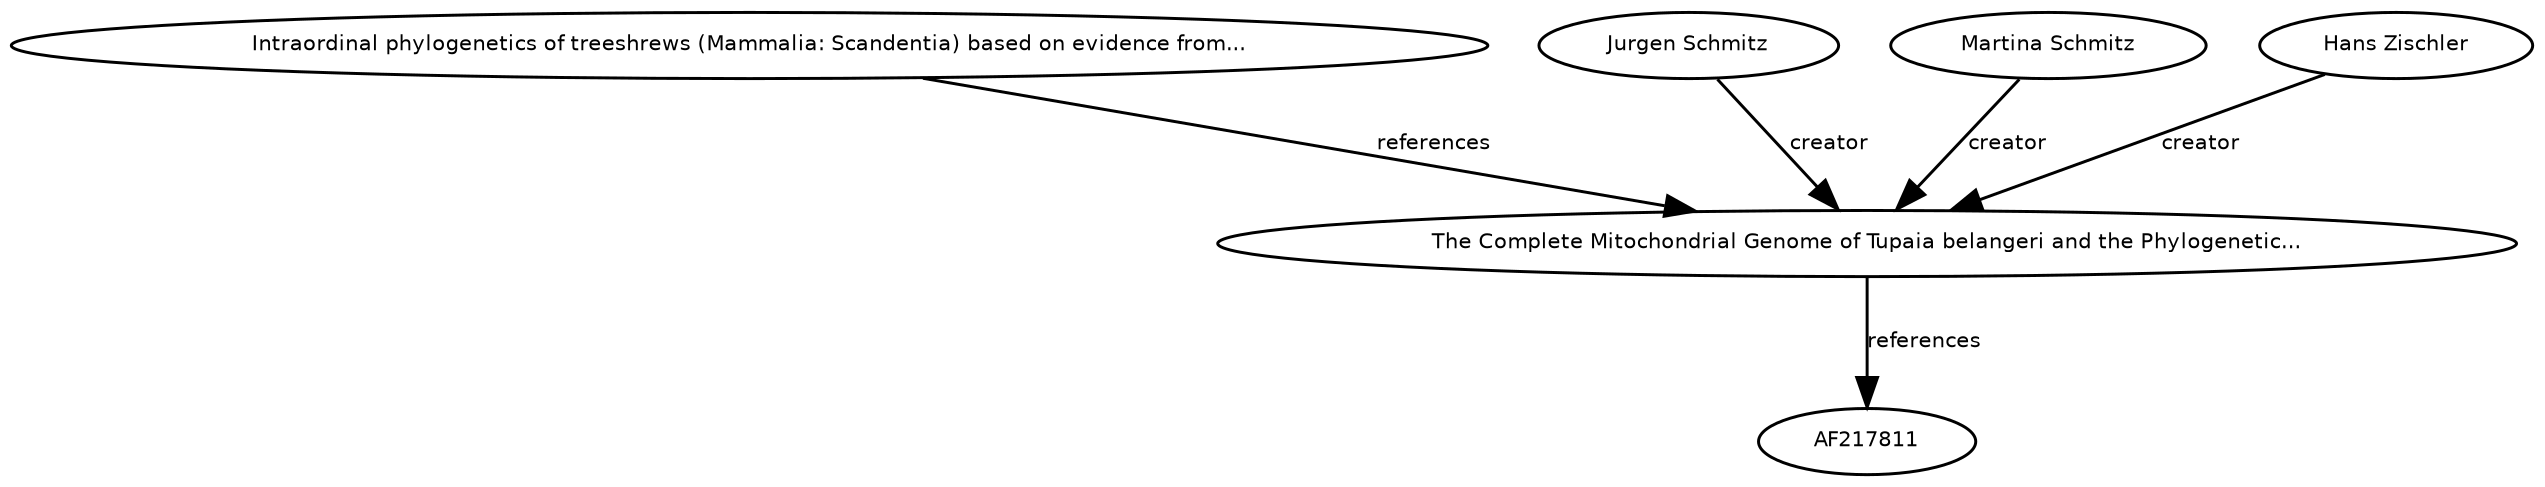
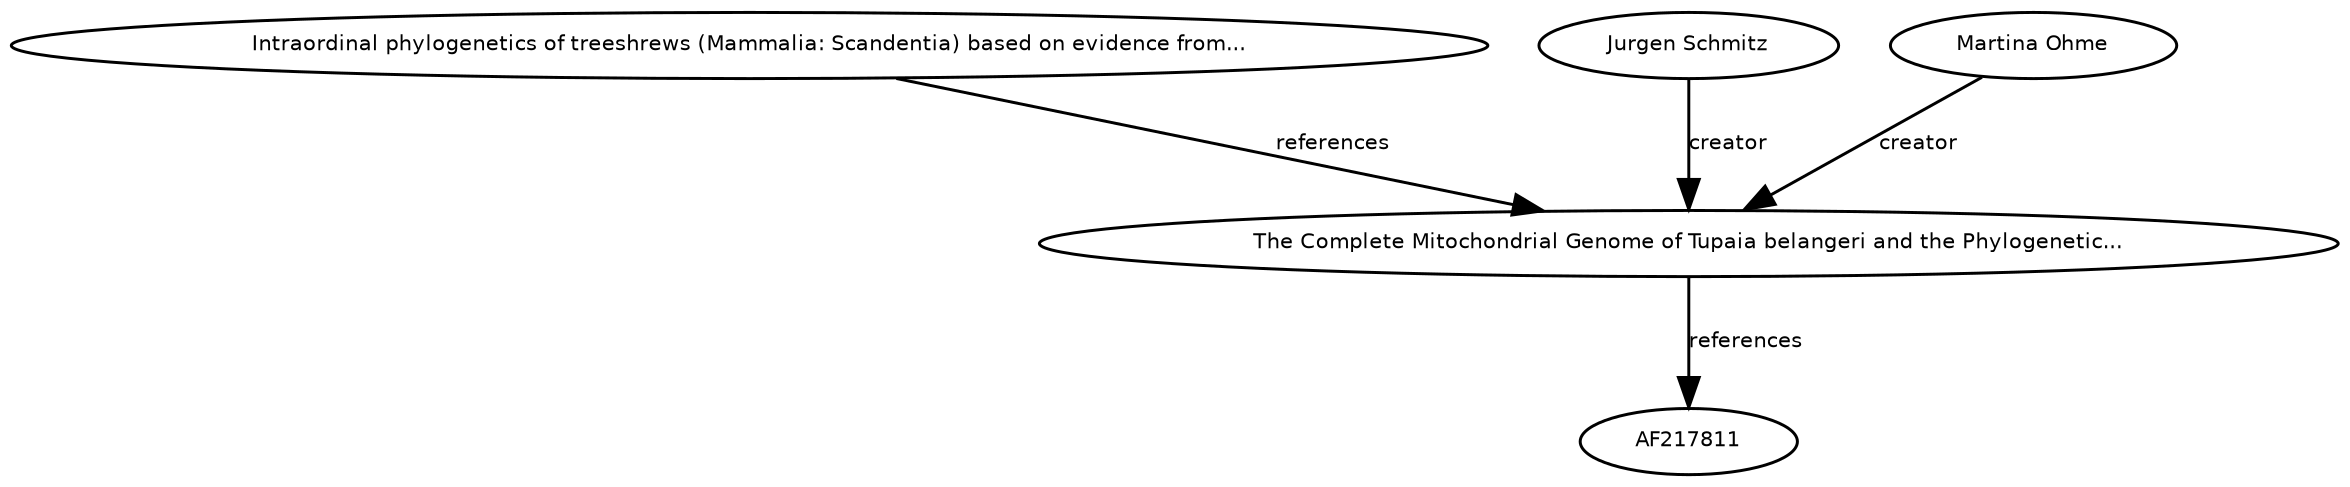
(2048, 46) -> (2034, 46)
(2396, 46) -> none
